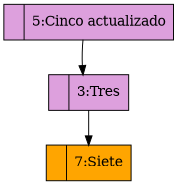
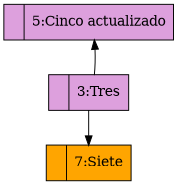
(82, 53) -> (95, 62)
